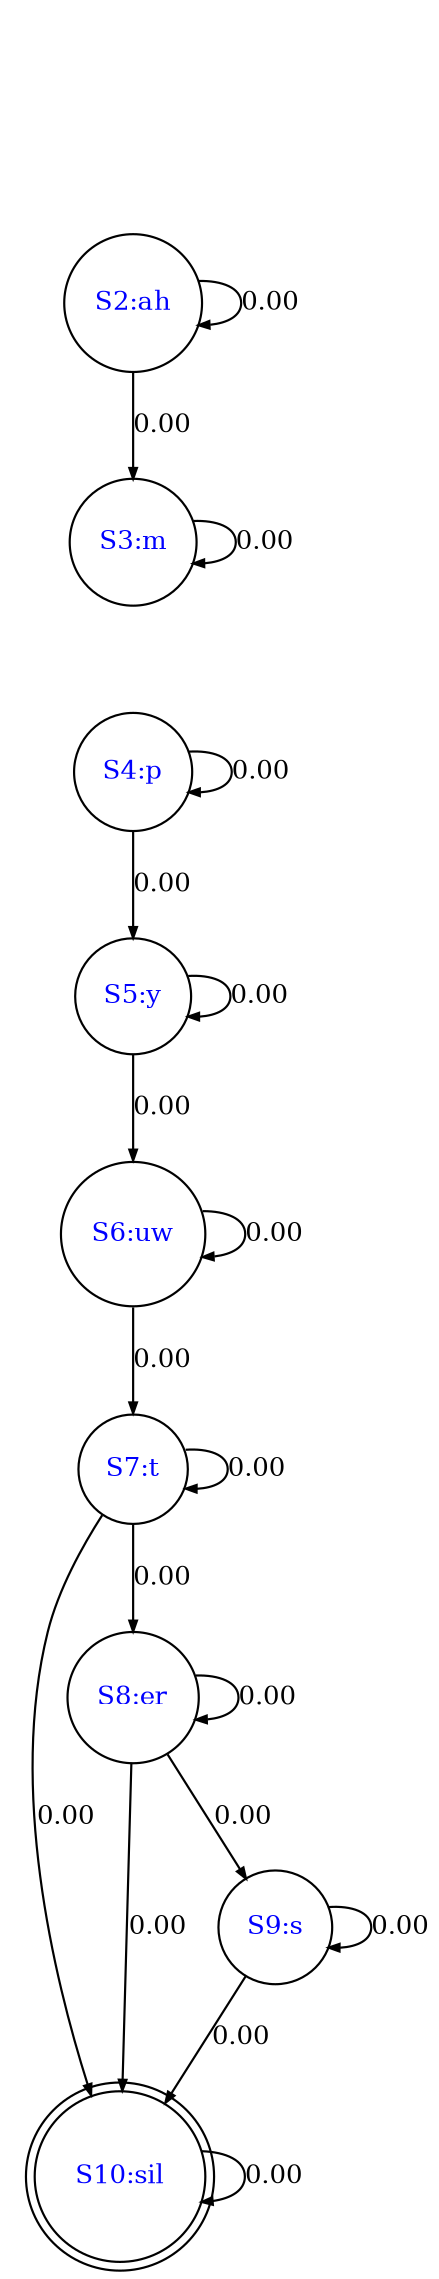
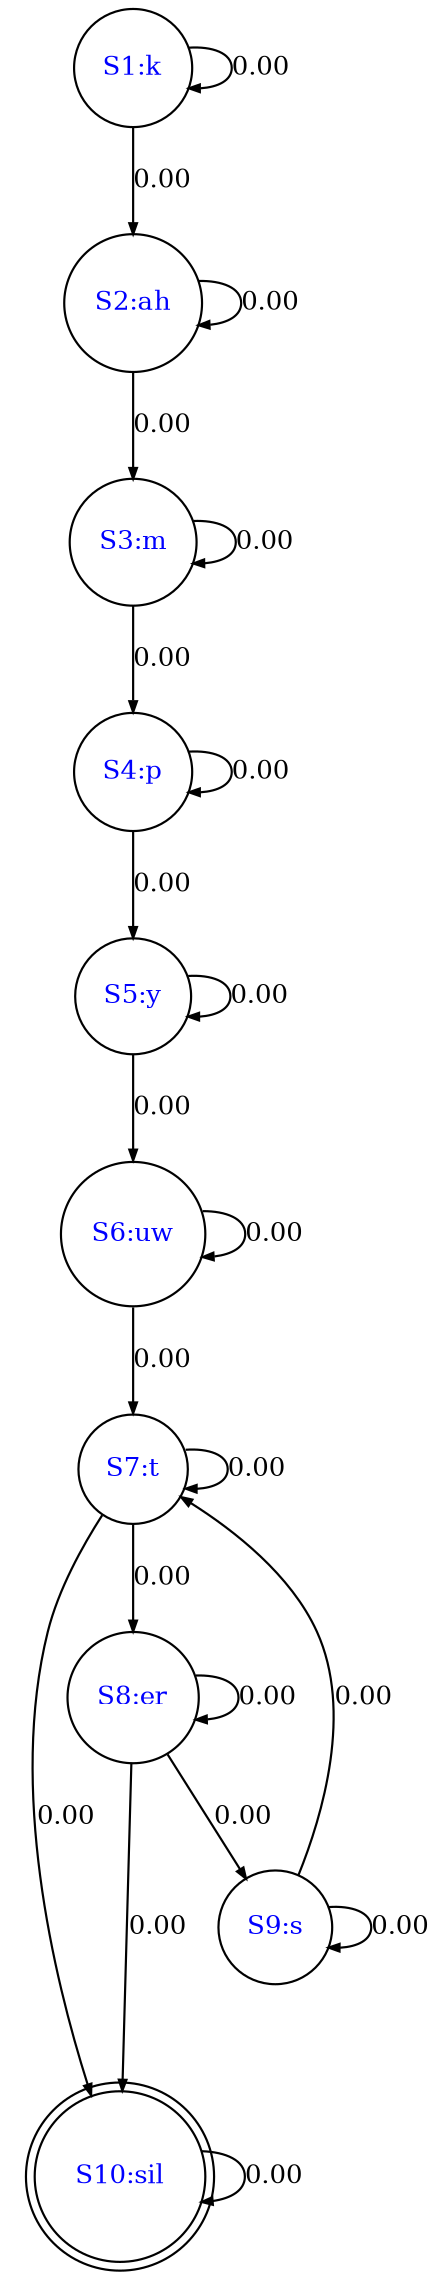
none -> (133, 68)
none -> (133, 653)
(209, 2035) -> (328, 1664)
